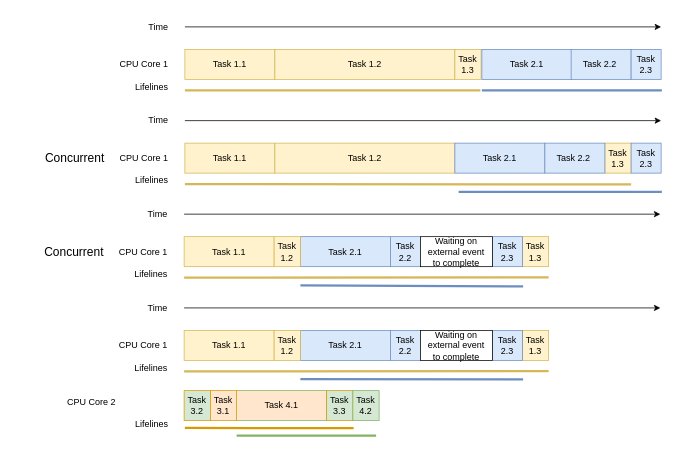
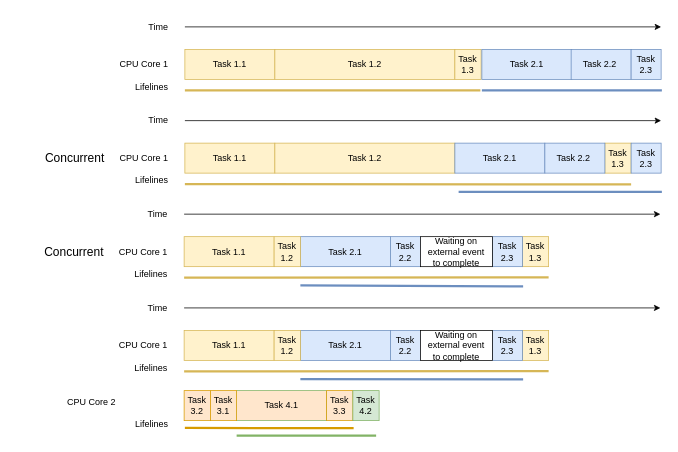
(197, 405) -> (197, 405)
(340, 405) -> (340, 405)
